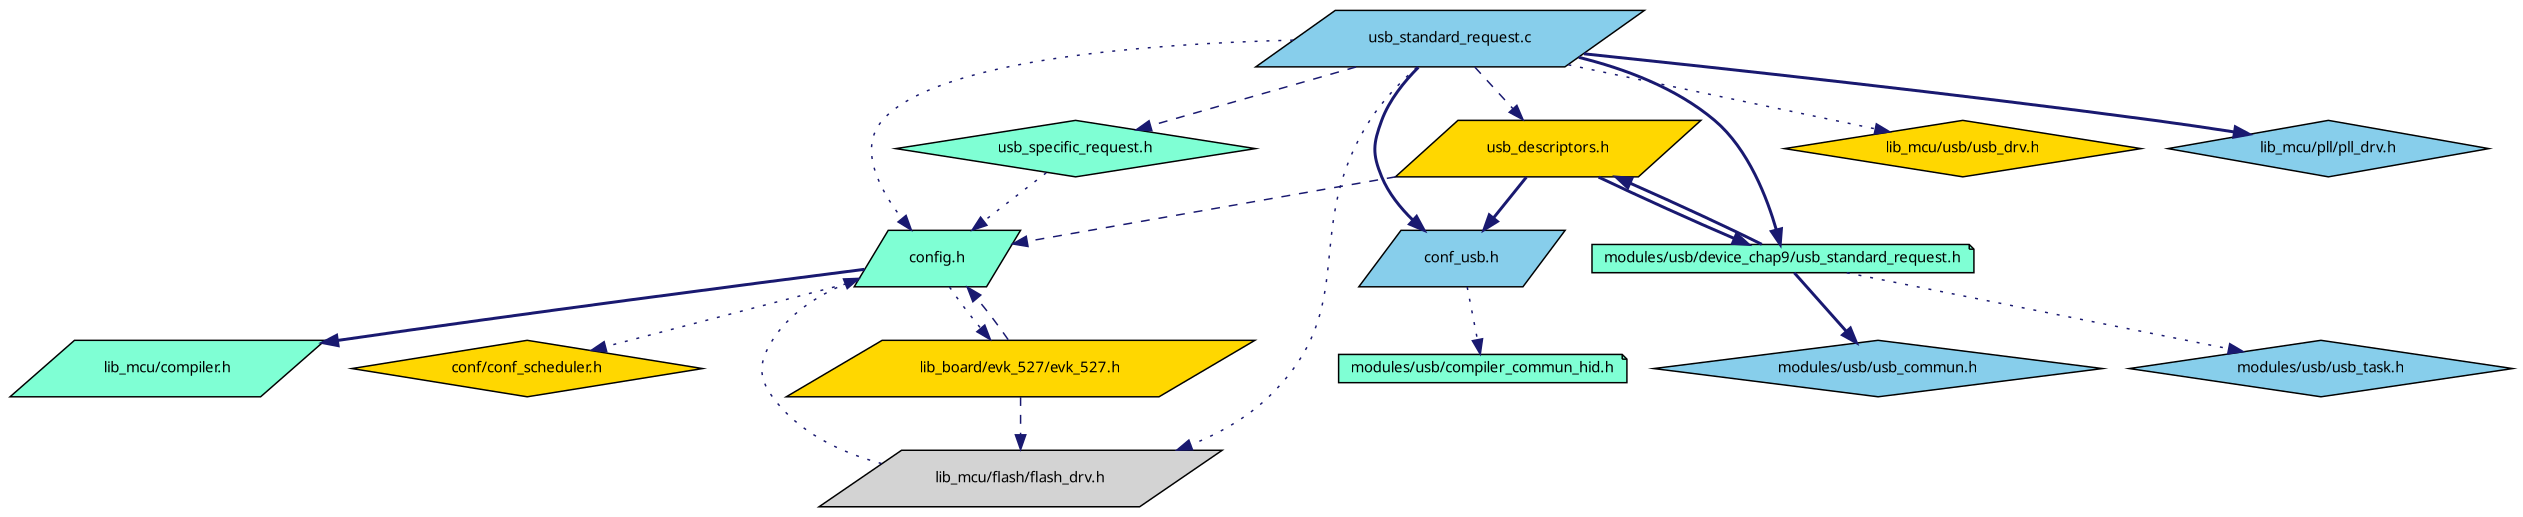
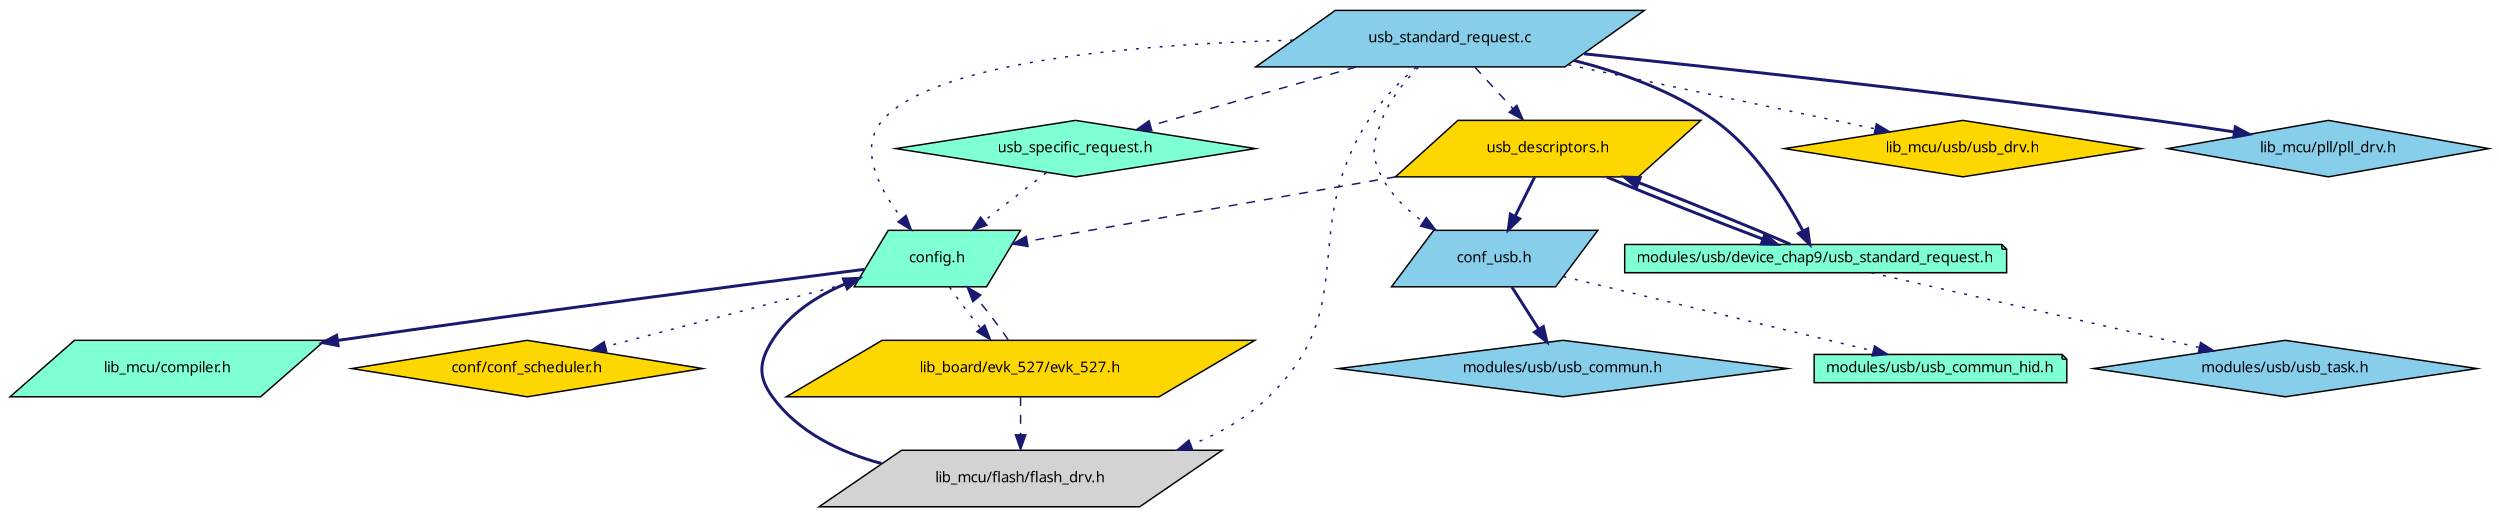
(1375, 143) -> (1374, 147)
(1820, 302) -> (1525, 308)
(1483, 369) -> (1940, 369)
(766, 386) -> (766, 386)
